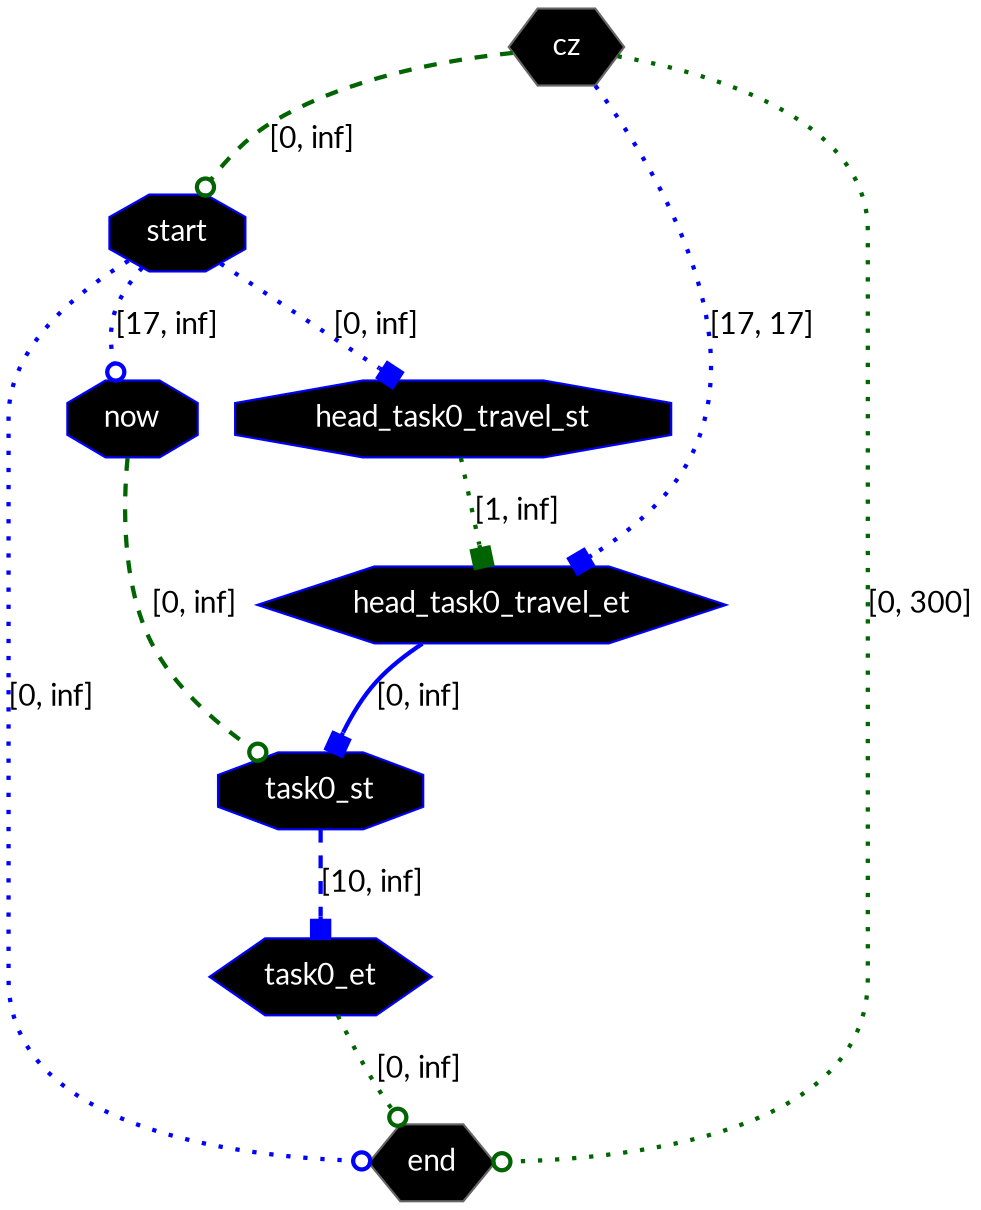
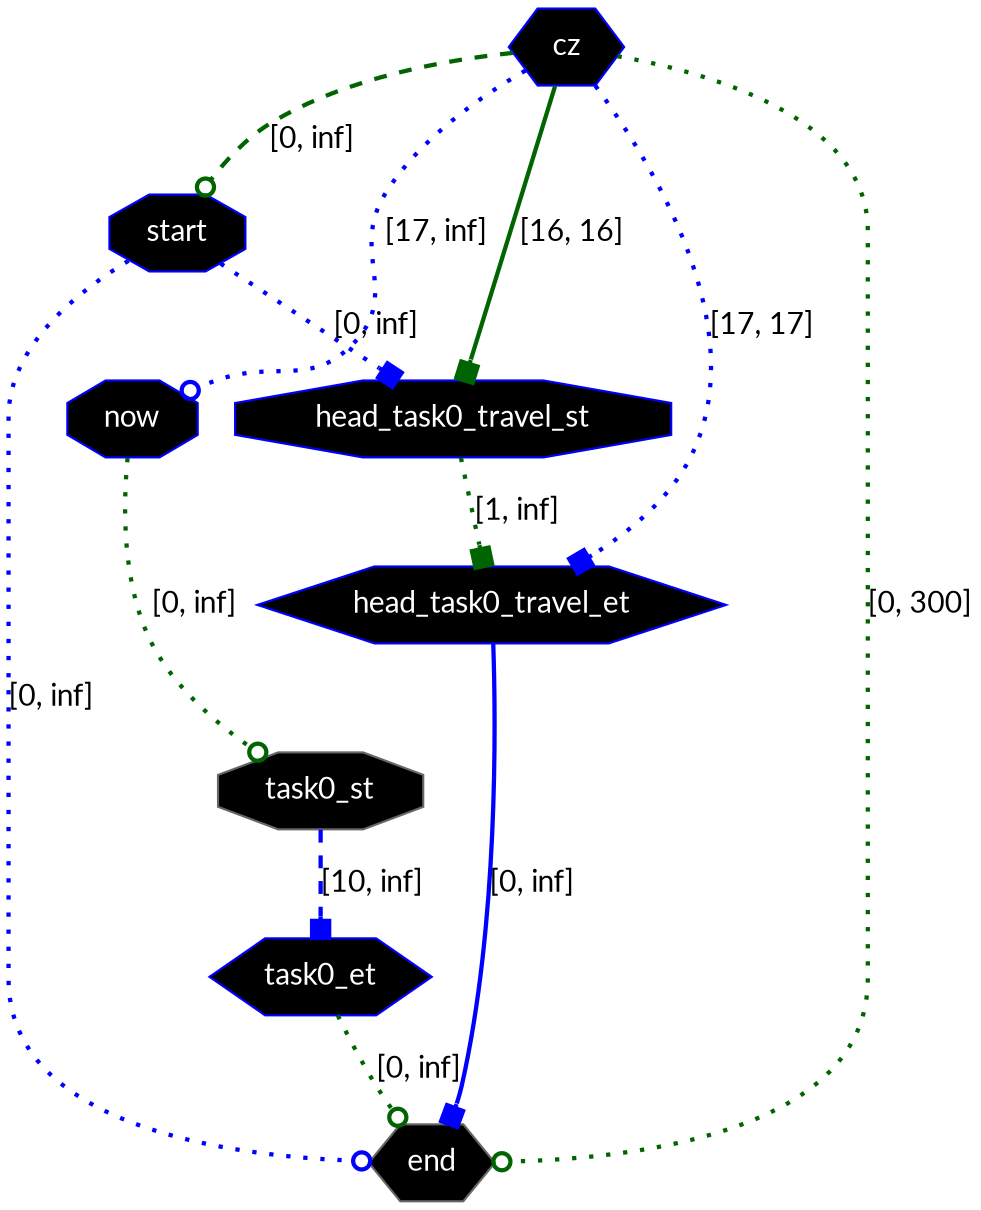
(566, 47) -> (566, 47)
none -> (513, 223)
(115, 312) -> (372, 258)
(143, 623) -> (143, 623)
(376, 682) -> (490, 875)
(321, 791) -> (321, 791)
